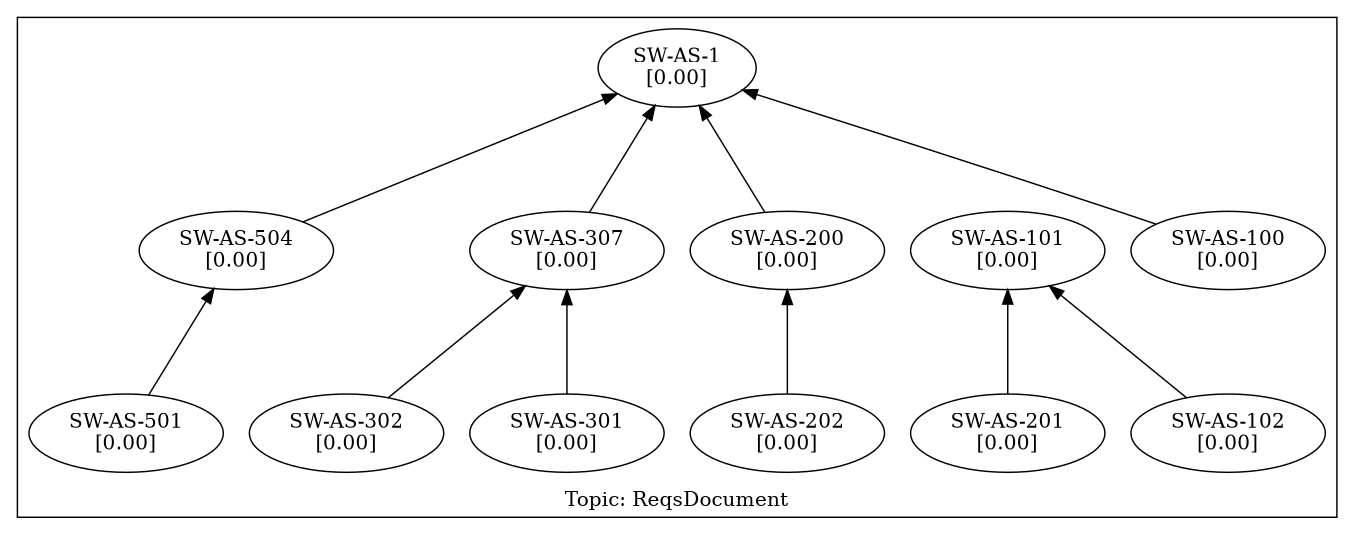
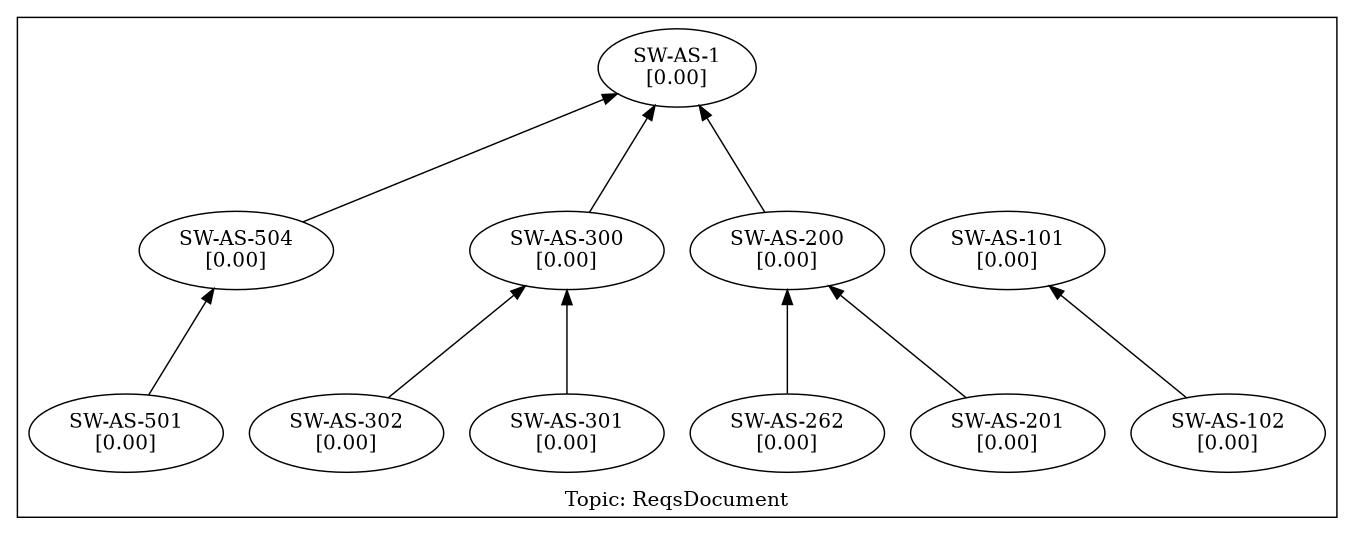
(567, 250) -> (567, 250)
(1228, 250) -> none
(1008, 349) -> (903, 347)
(787, 433) -> (787, 433)
